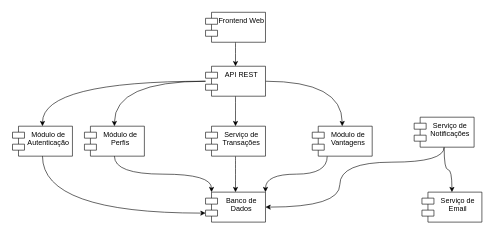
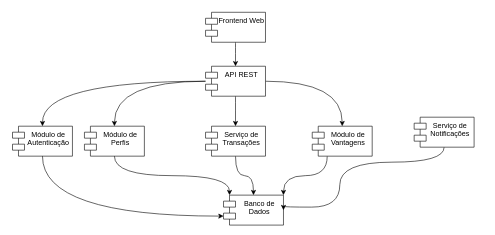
(450, 171) -> none
(236, 207) -> (254, 210)
(452, 207) -> none
